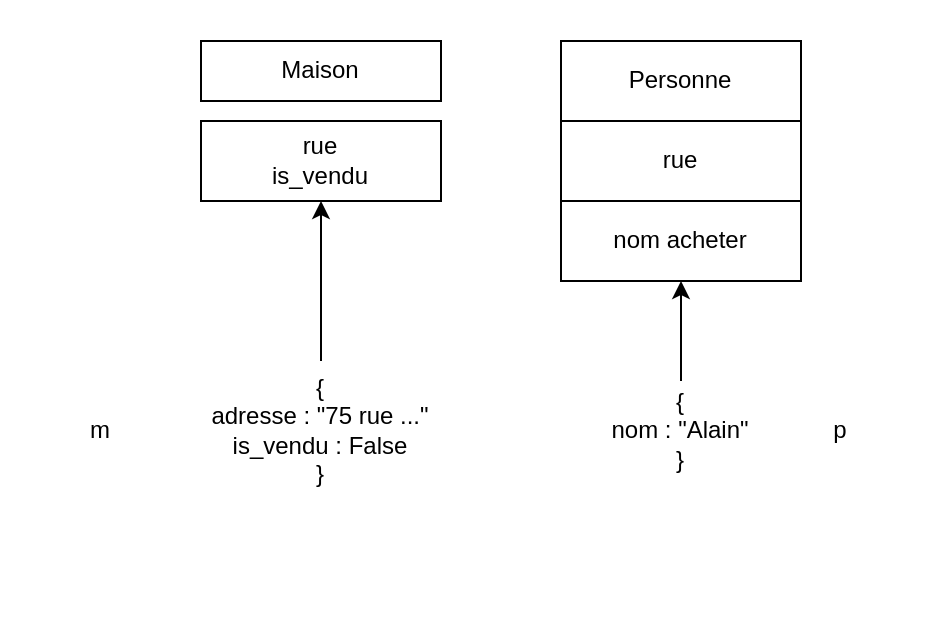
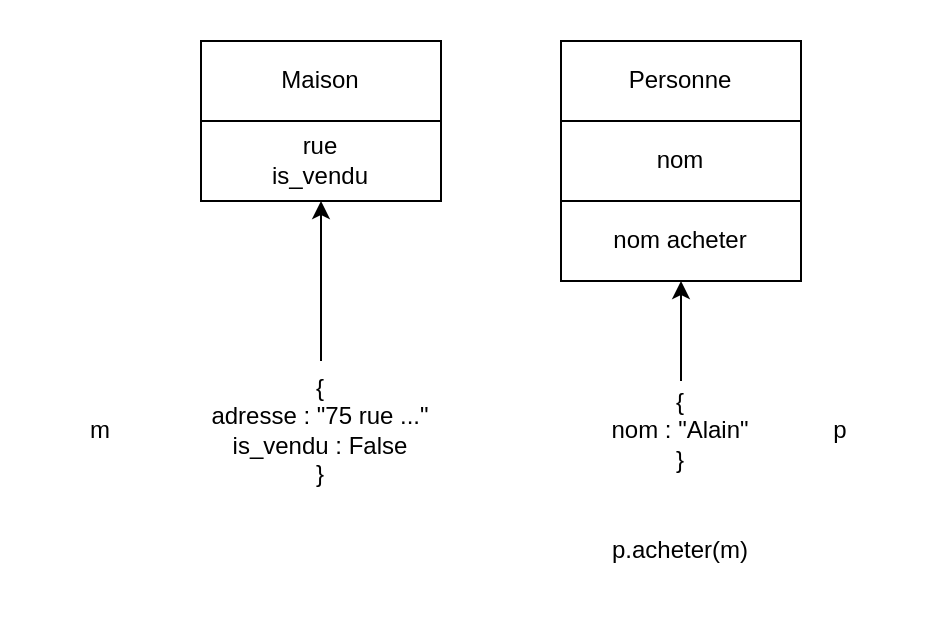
(321, 71) -> (321, 81)
(681, 161) -> (681, 161)
none -> (681, 551)
